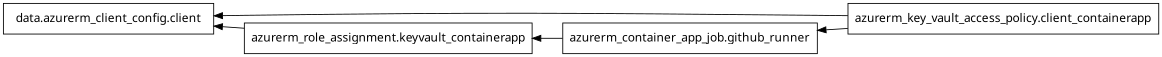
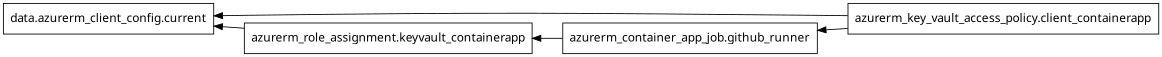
(109, 19) -> (109, 19)
